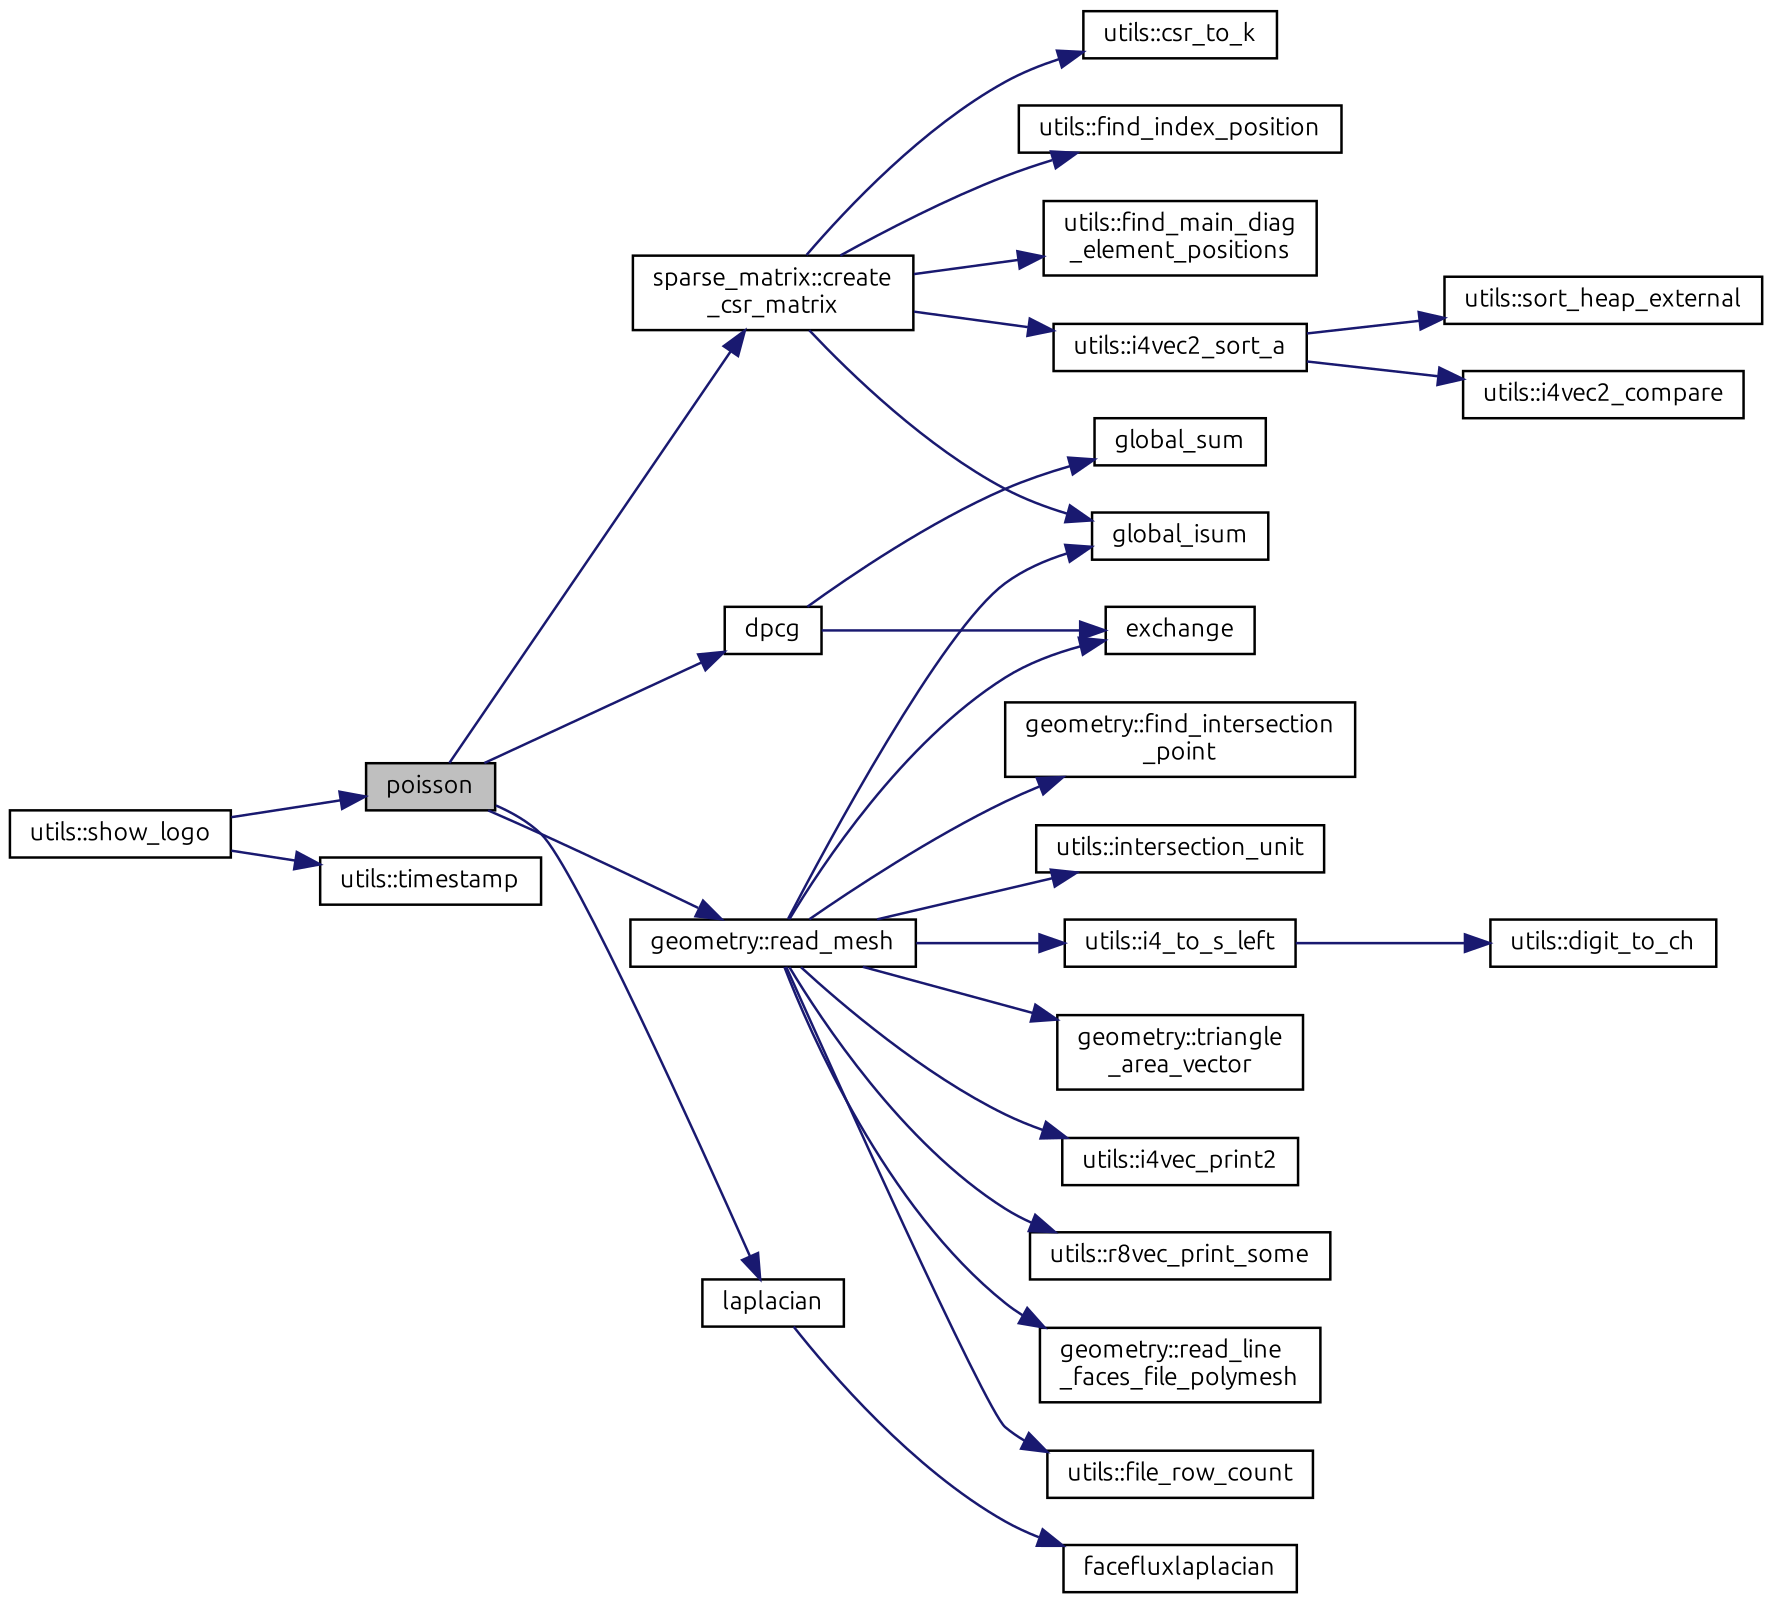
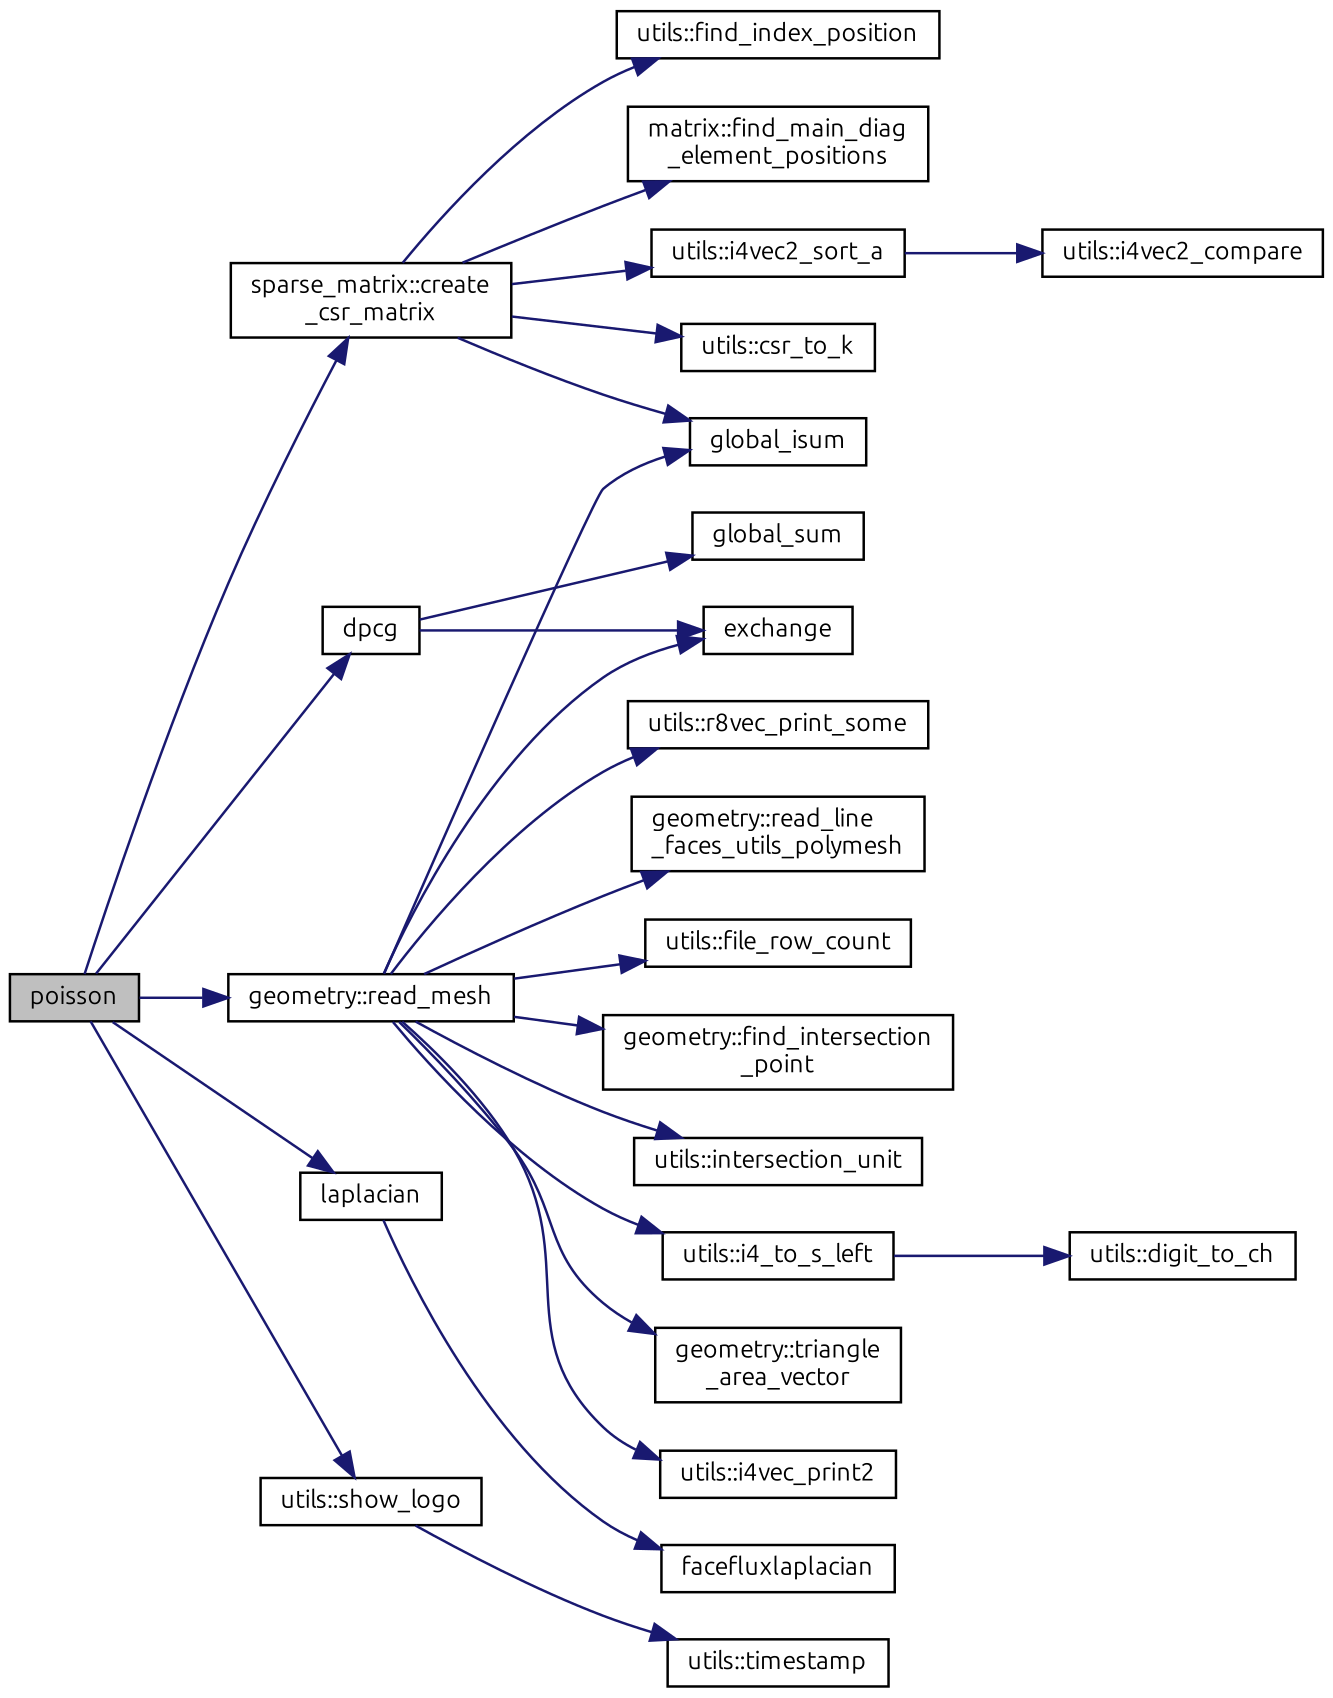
(1180, 238) -> (778, 144)
(1603, 300) -> none
(286, 809) -> (216, 1239)
(1180, 1365) -> (778, 834)
